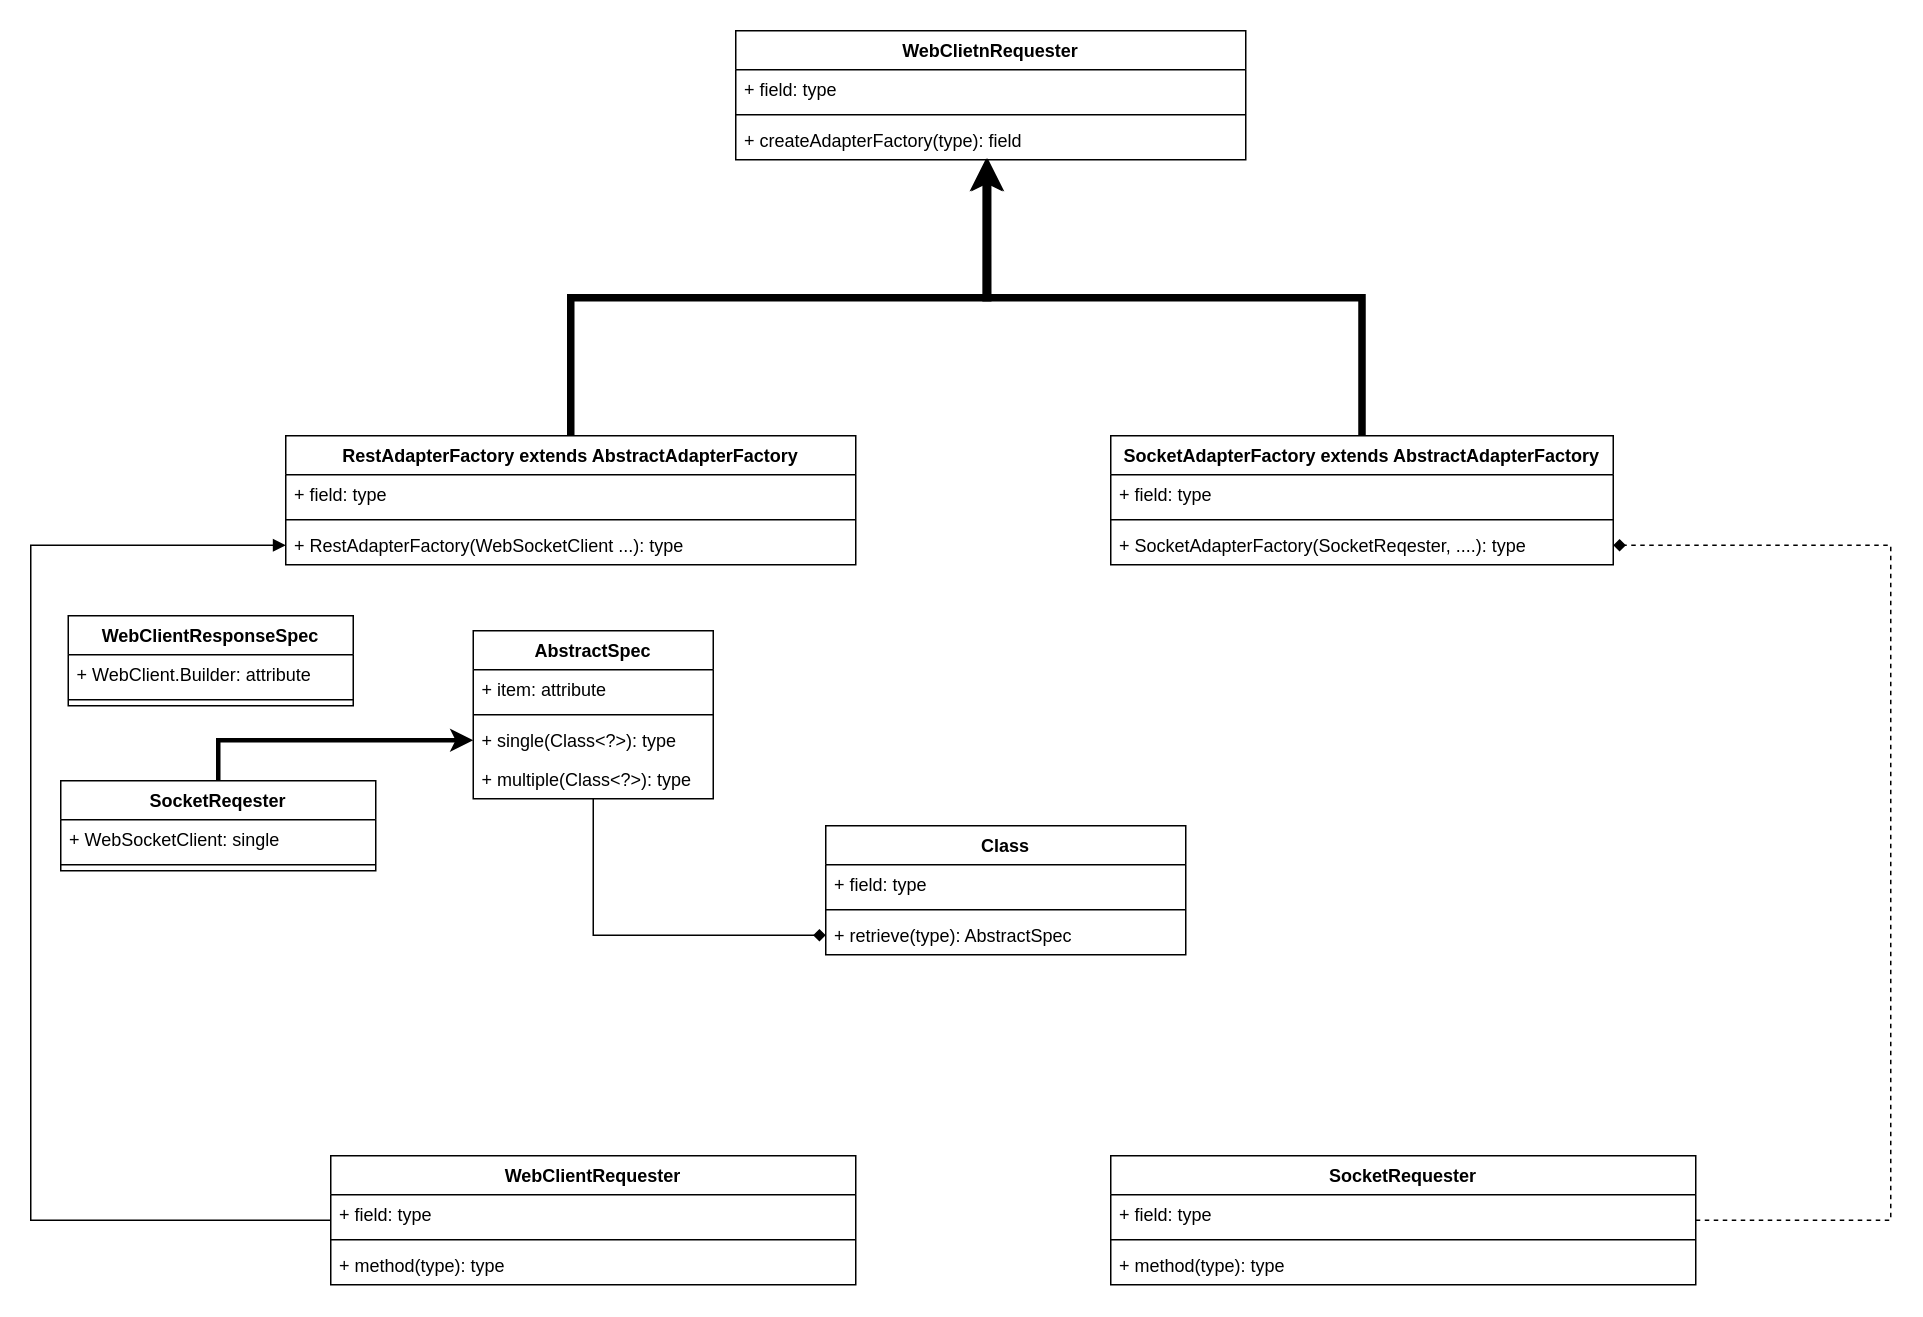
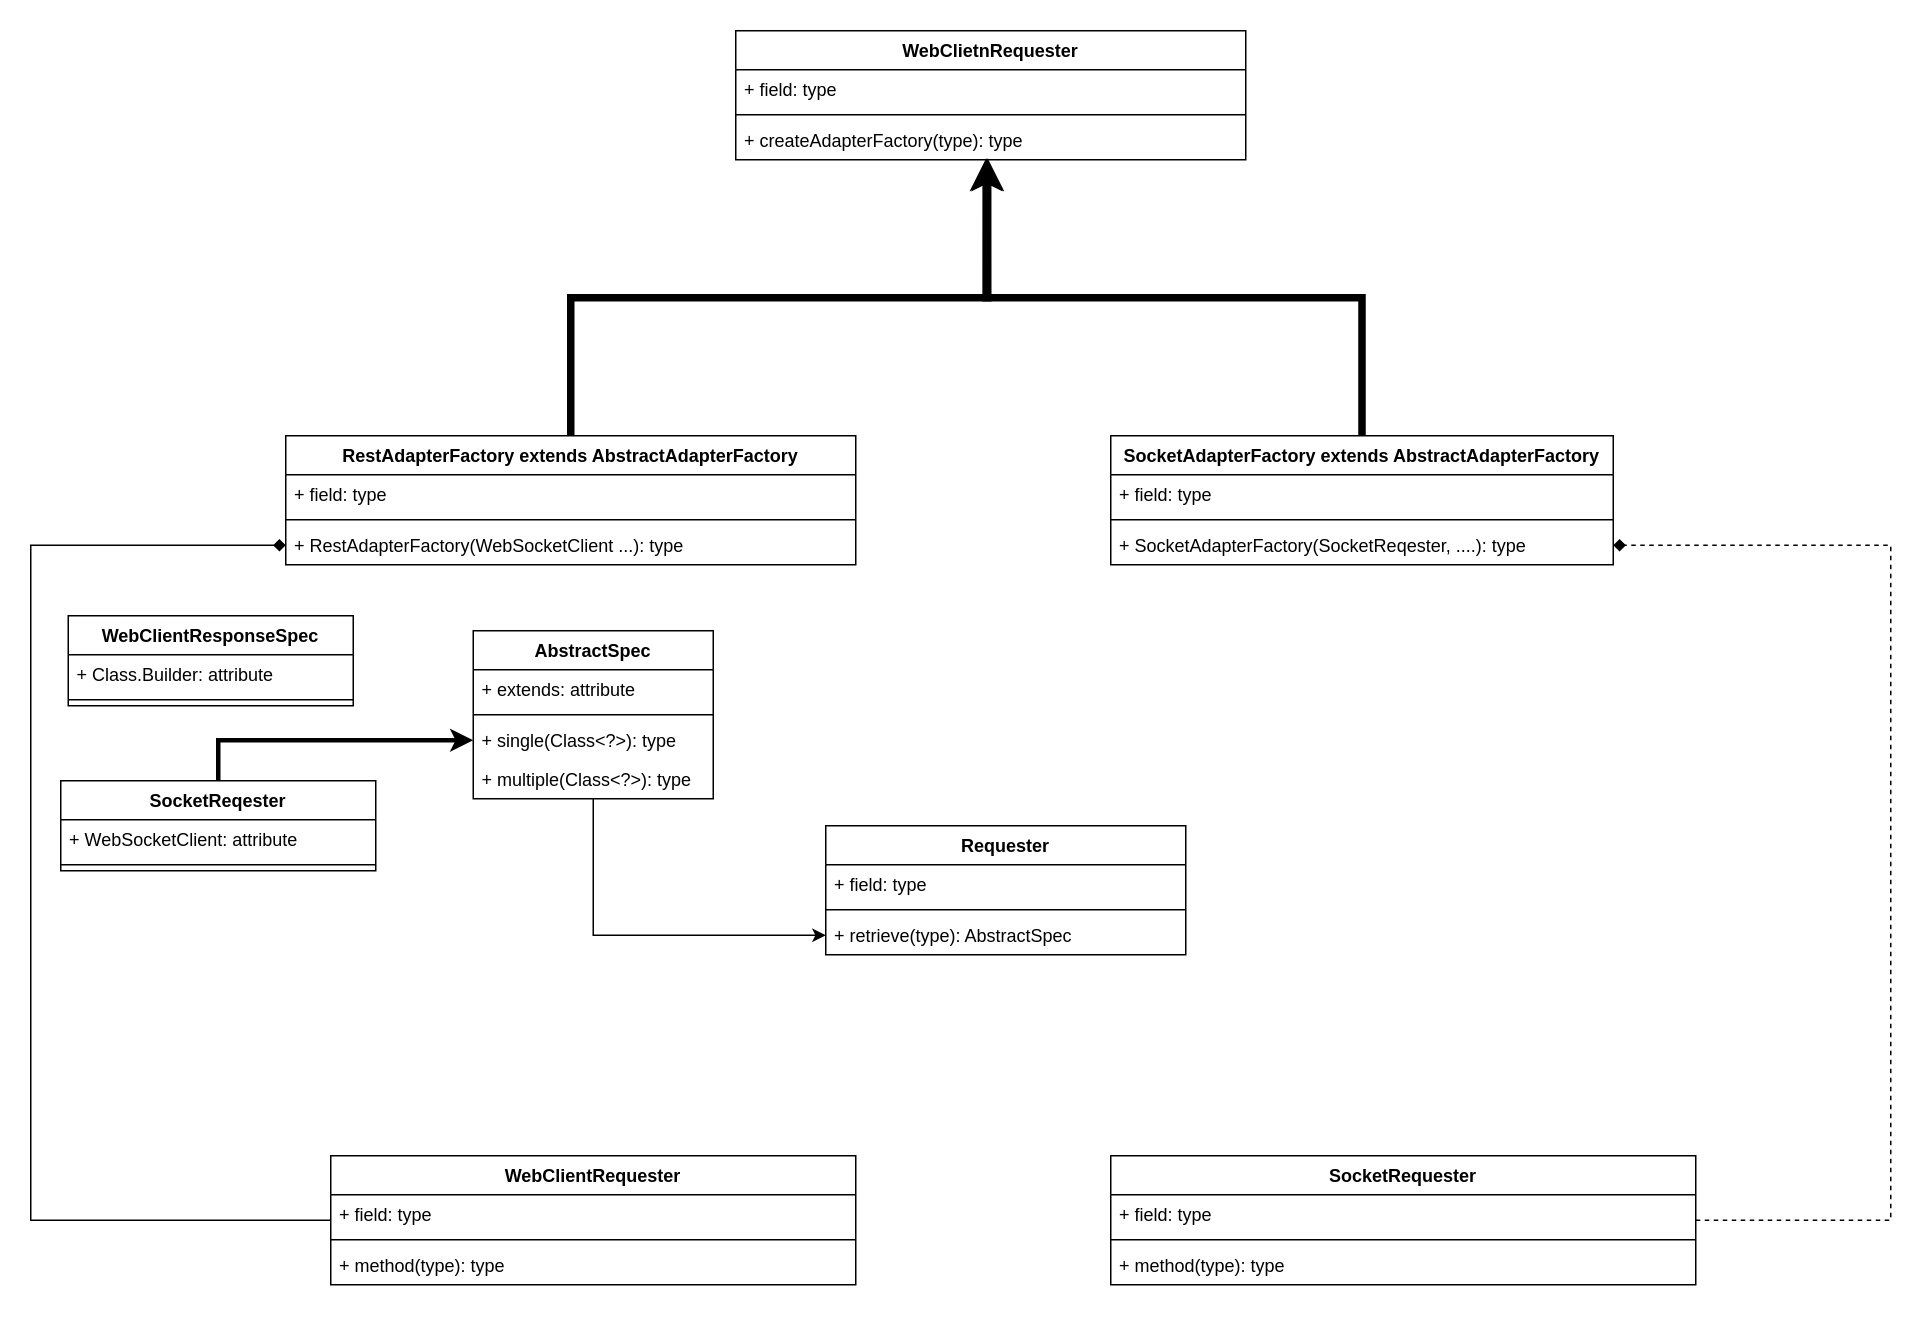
(909, 141) -> (908, 141)
(272, 545) -> (272, 545)
(207, 675) -> (189, 675)
(555, 690) -> (573, 690)
(179, 840) -> (196, 840)
(1005, 846) -> (1005, 846)
(813, 935) -> (814, 935)
